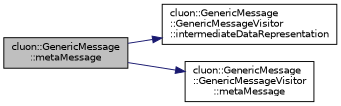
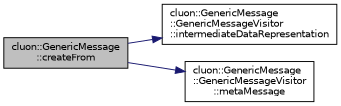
(66, 53) -> (66, 53)
